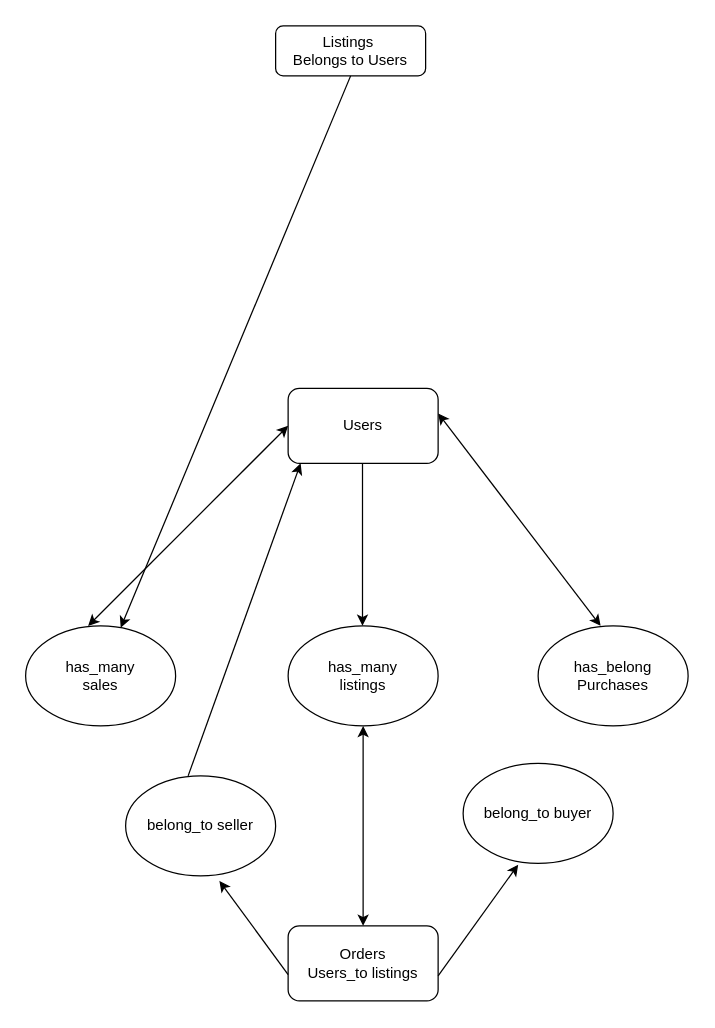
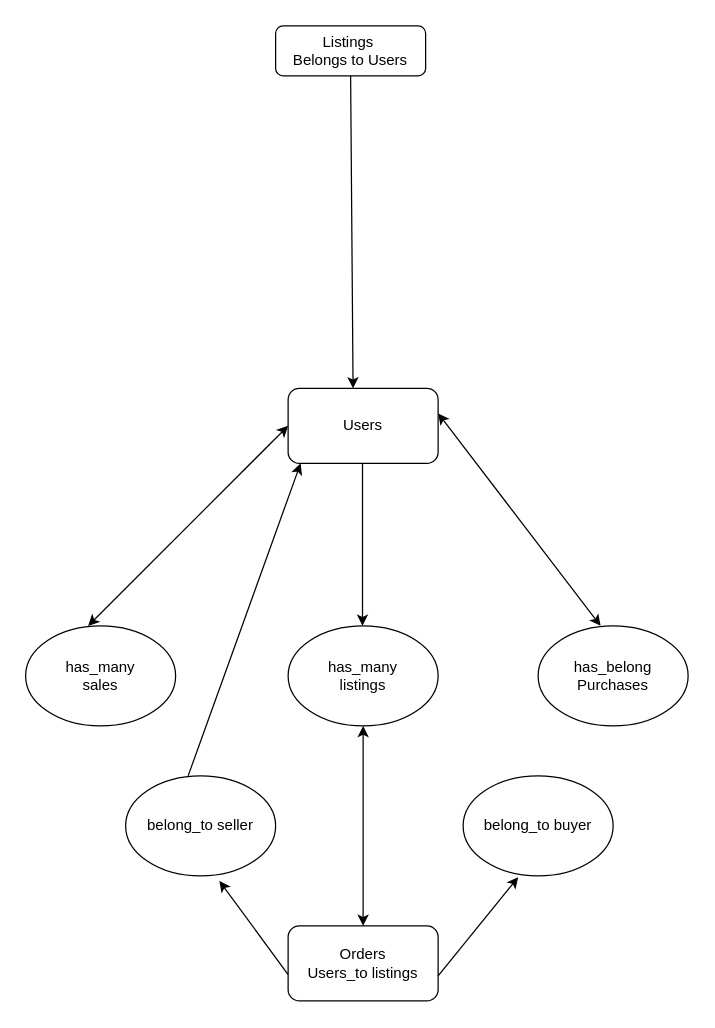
(249, 319) -> (352, 228)
(538, 813) -> (538, 826)
